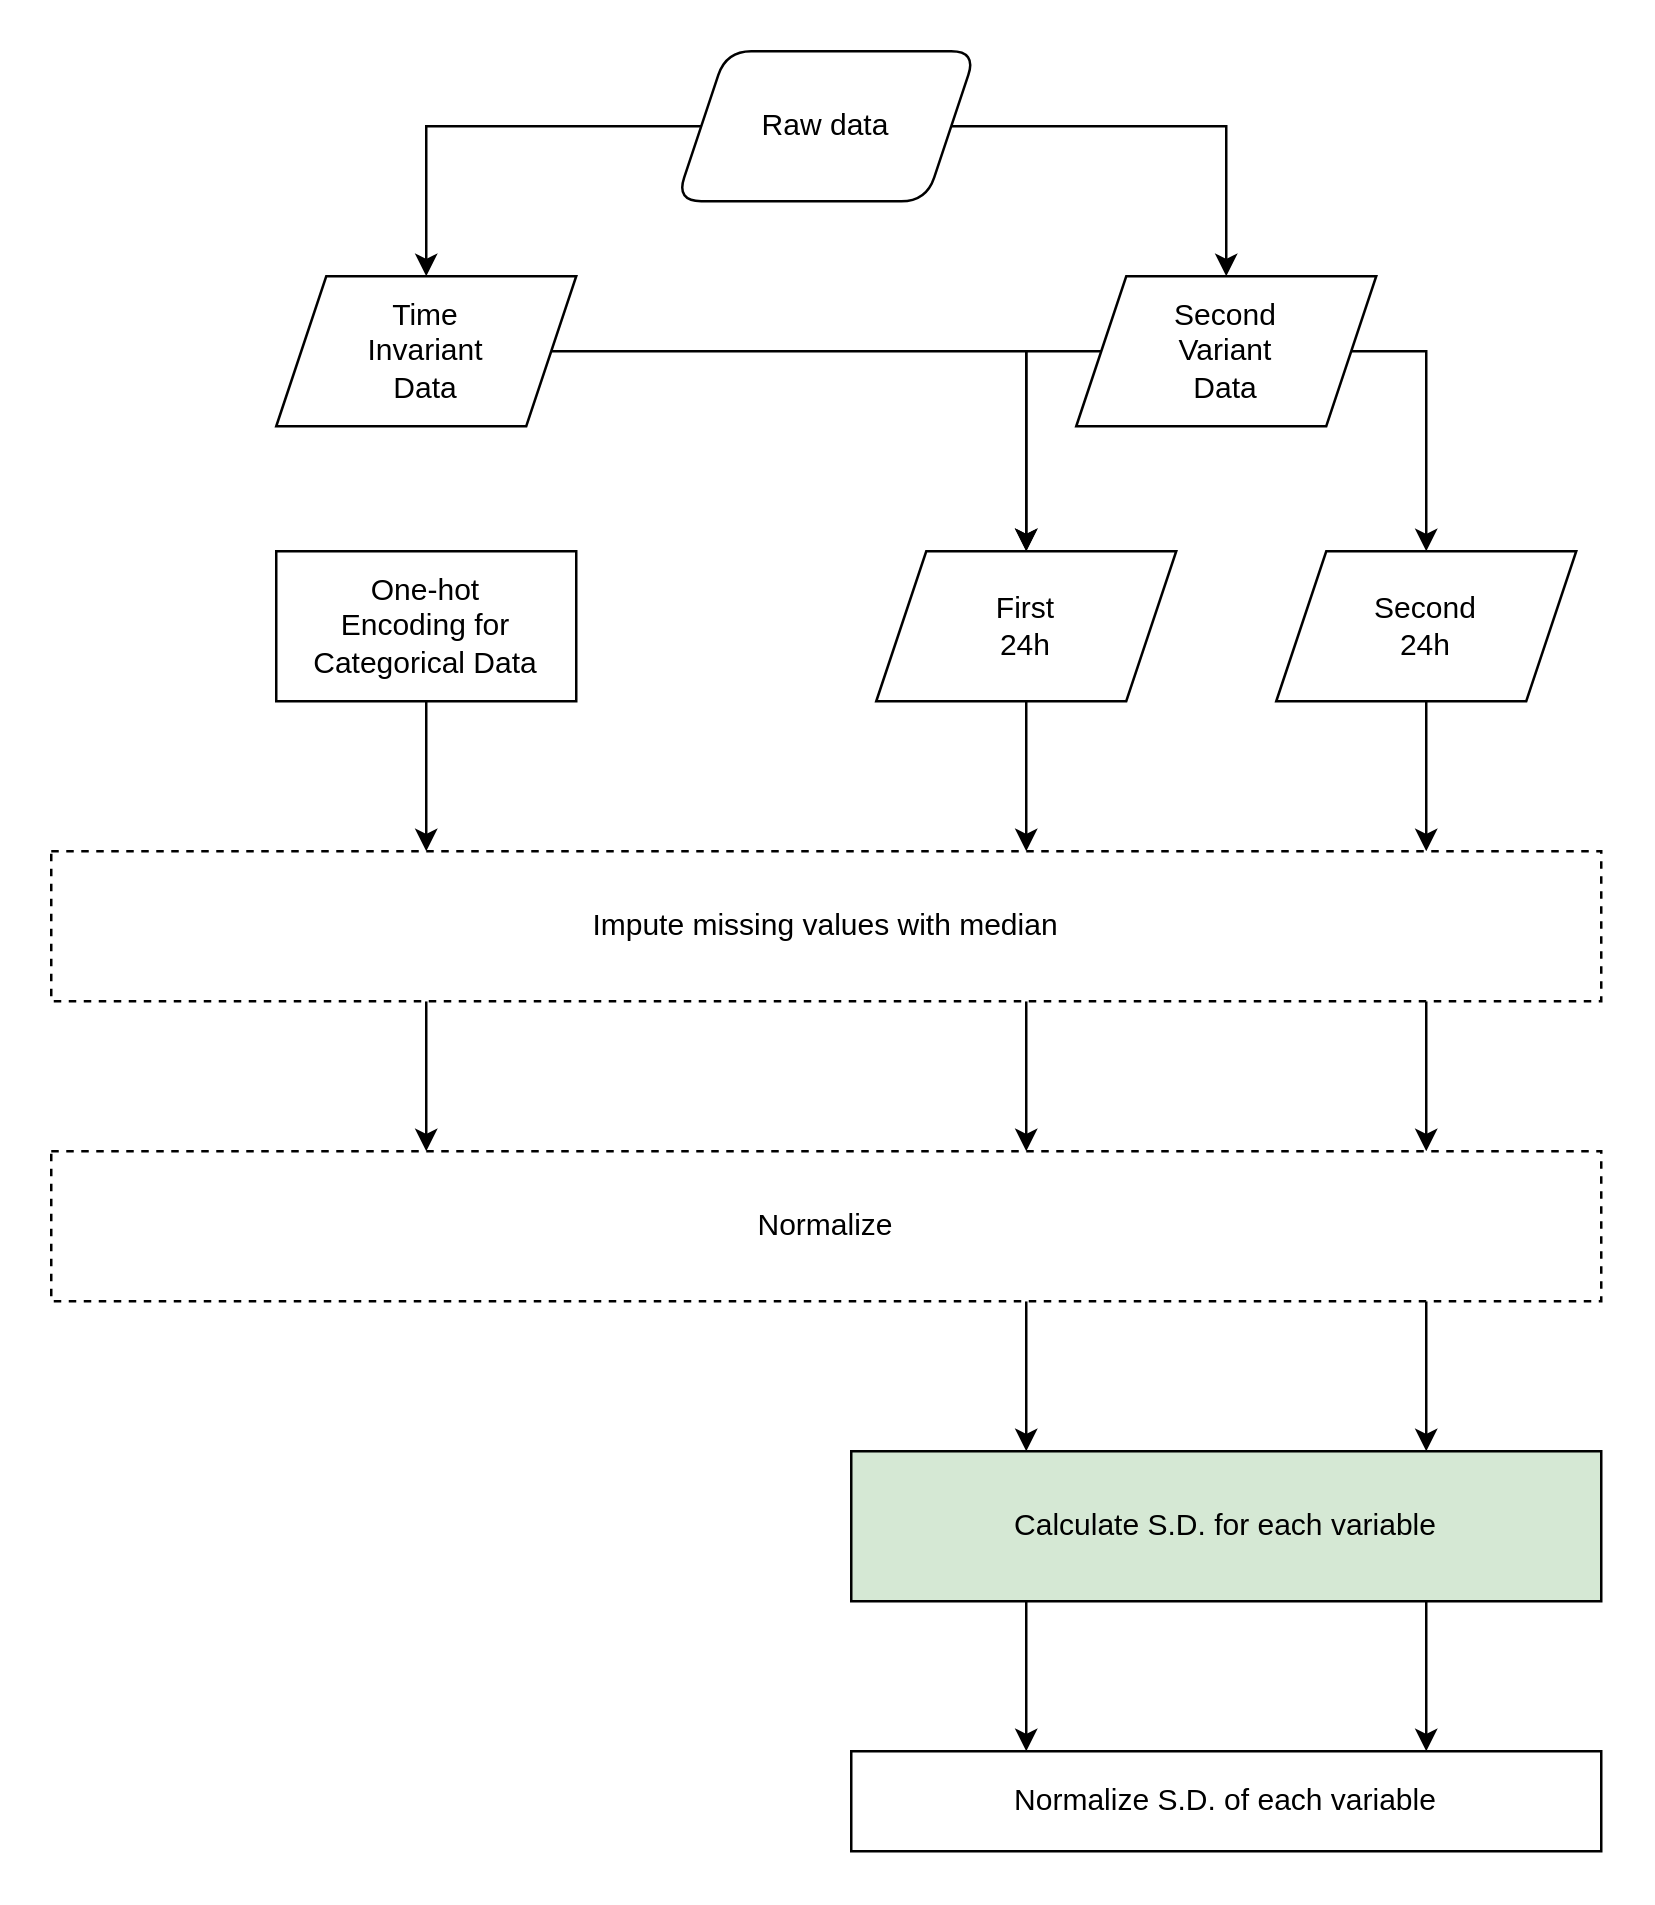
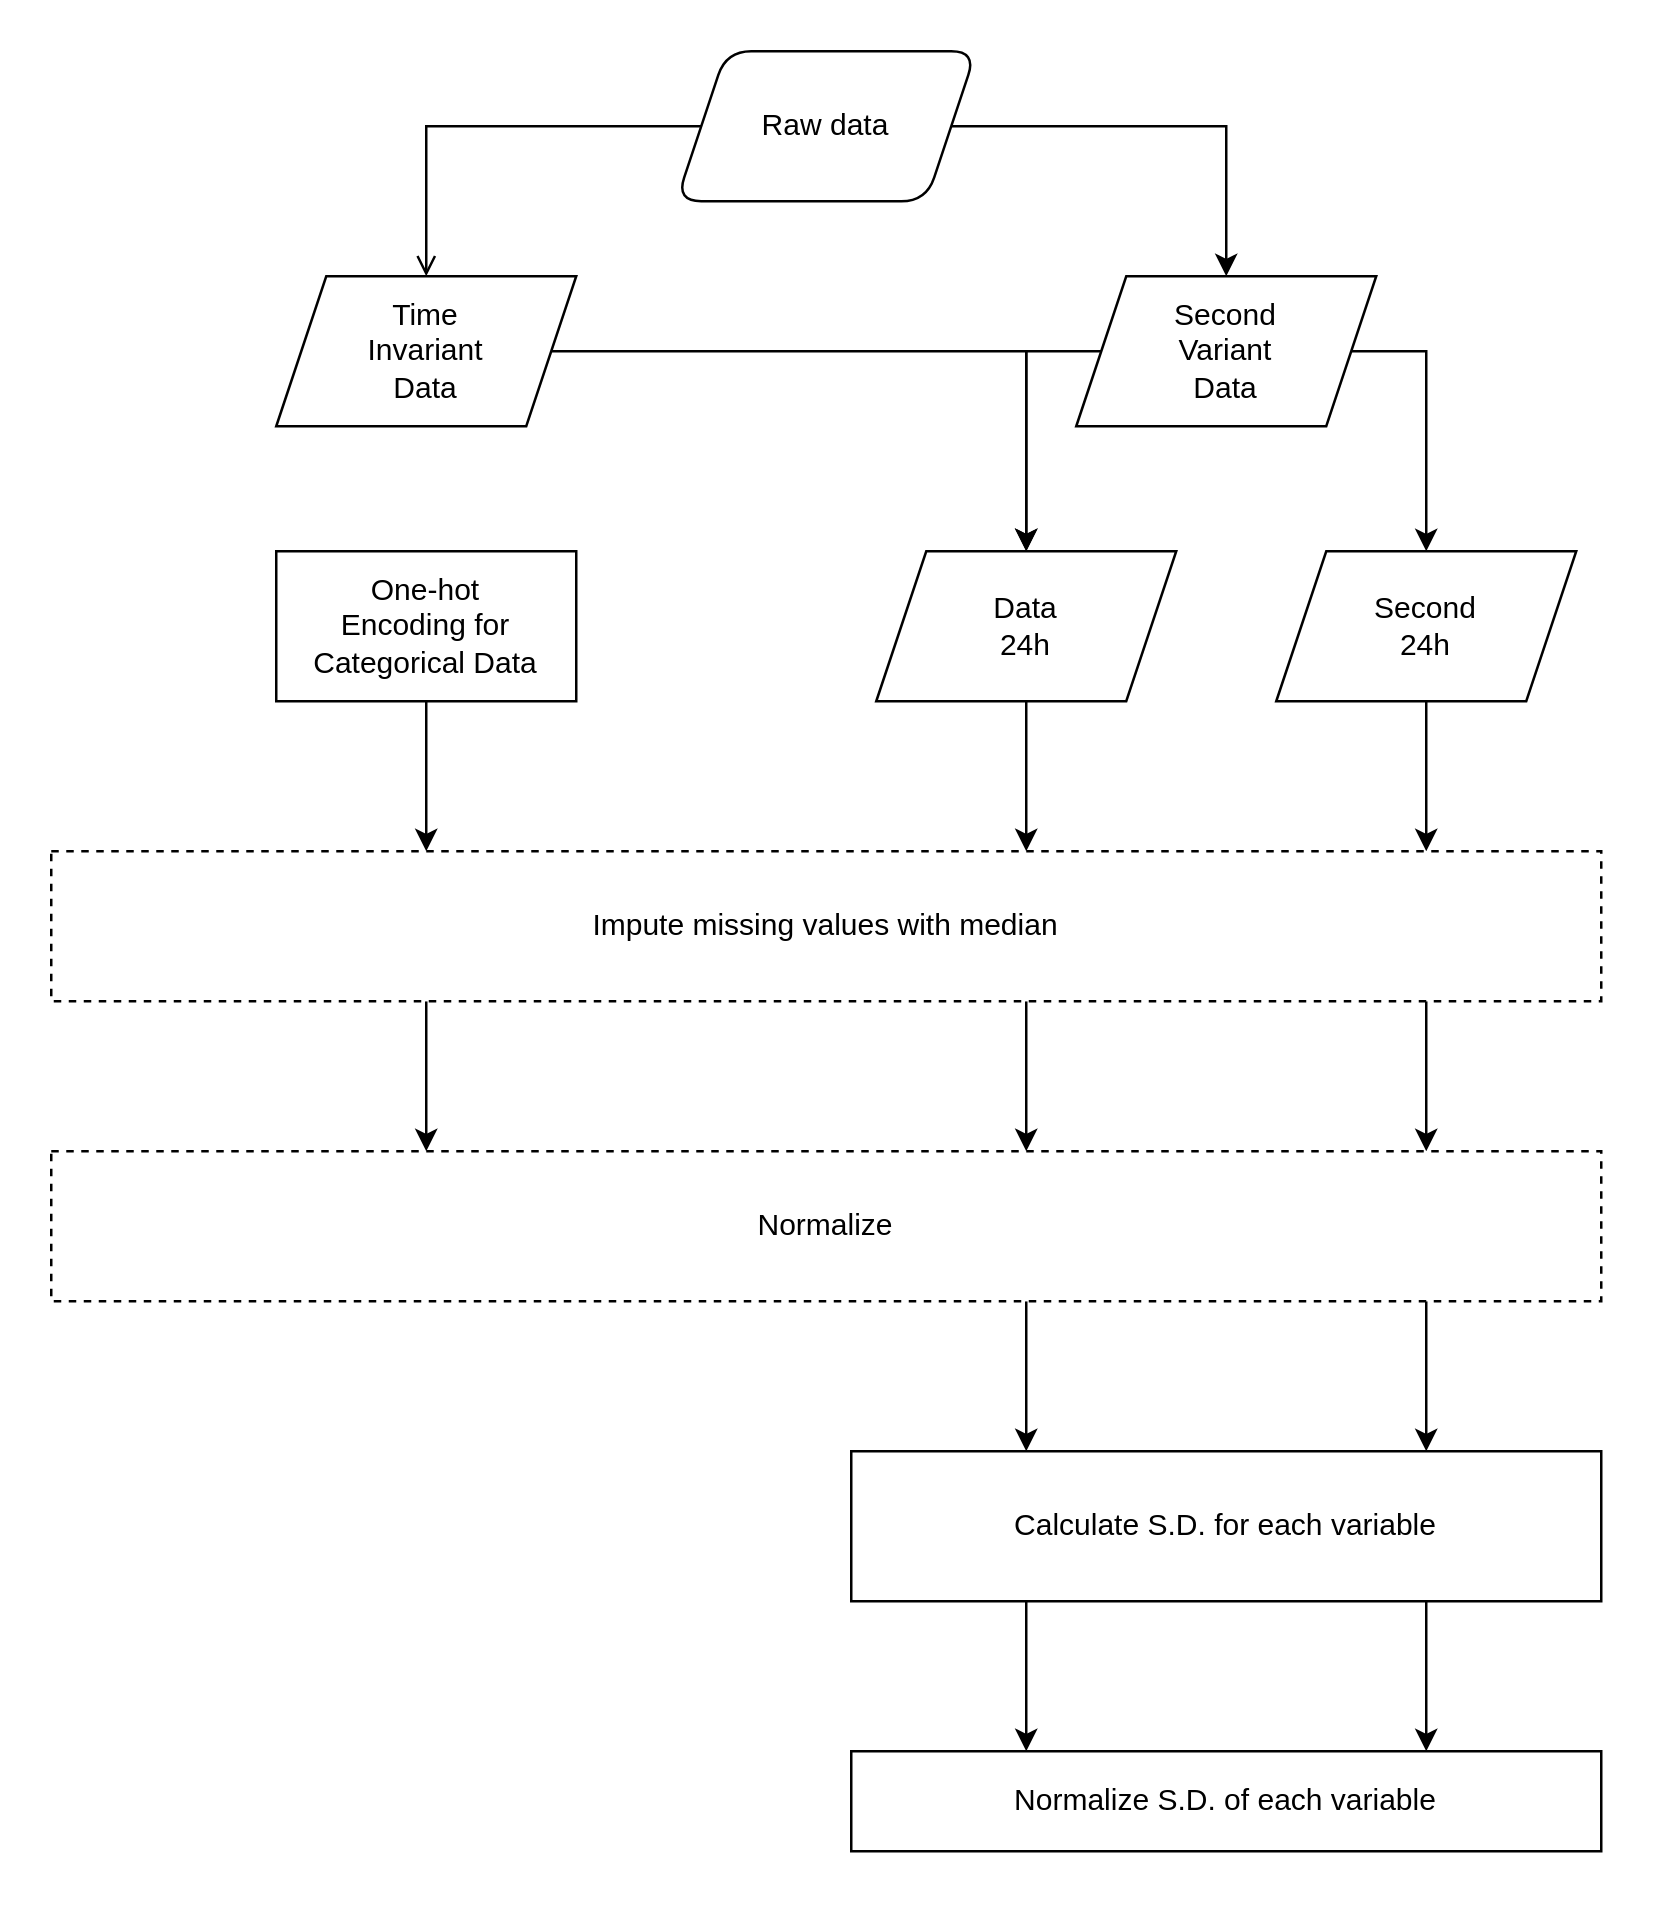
(426, 258) -> (426, 262)
(1026, 626) -> (1026, 626)
(1226, 1526) -> (1226, 1526)
